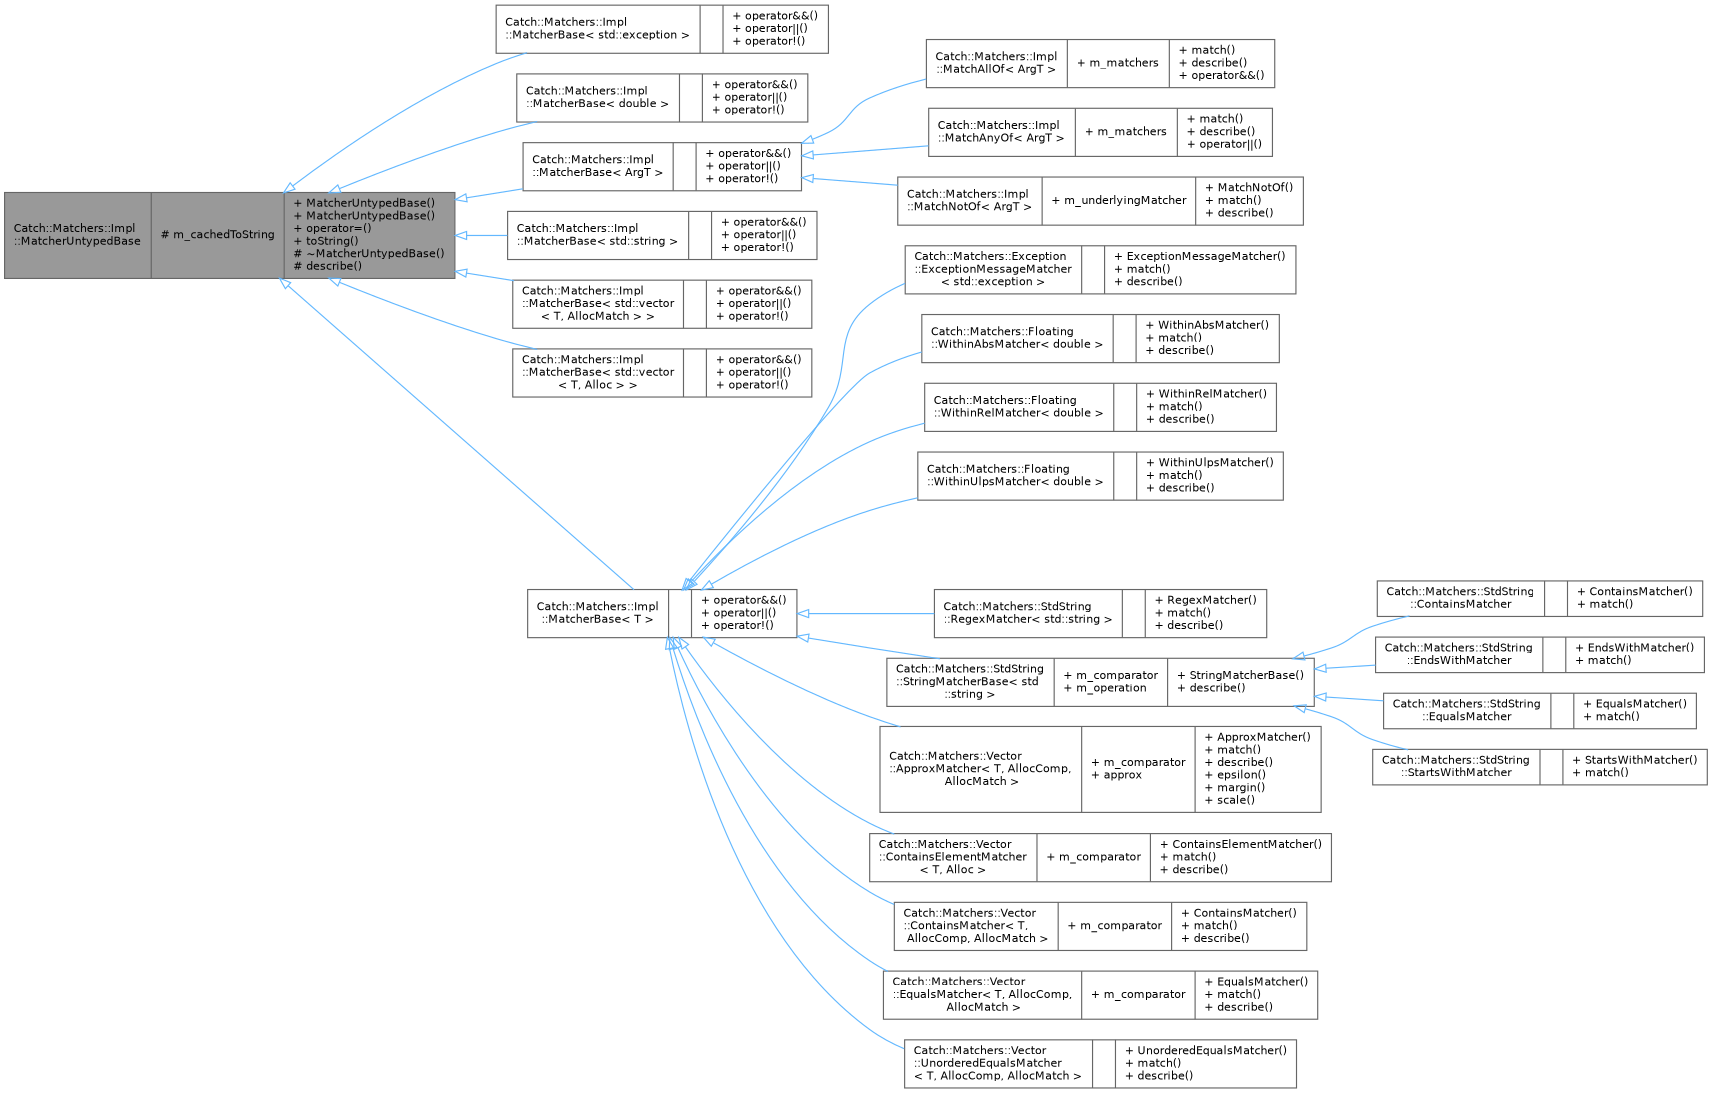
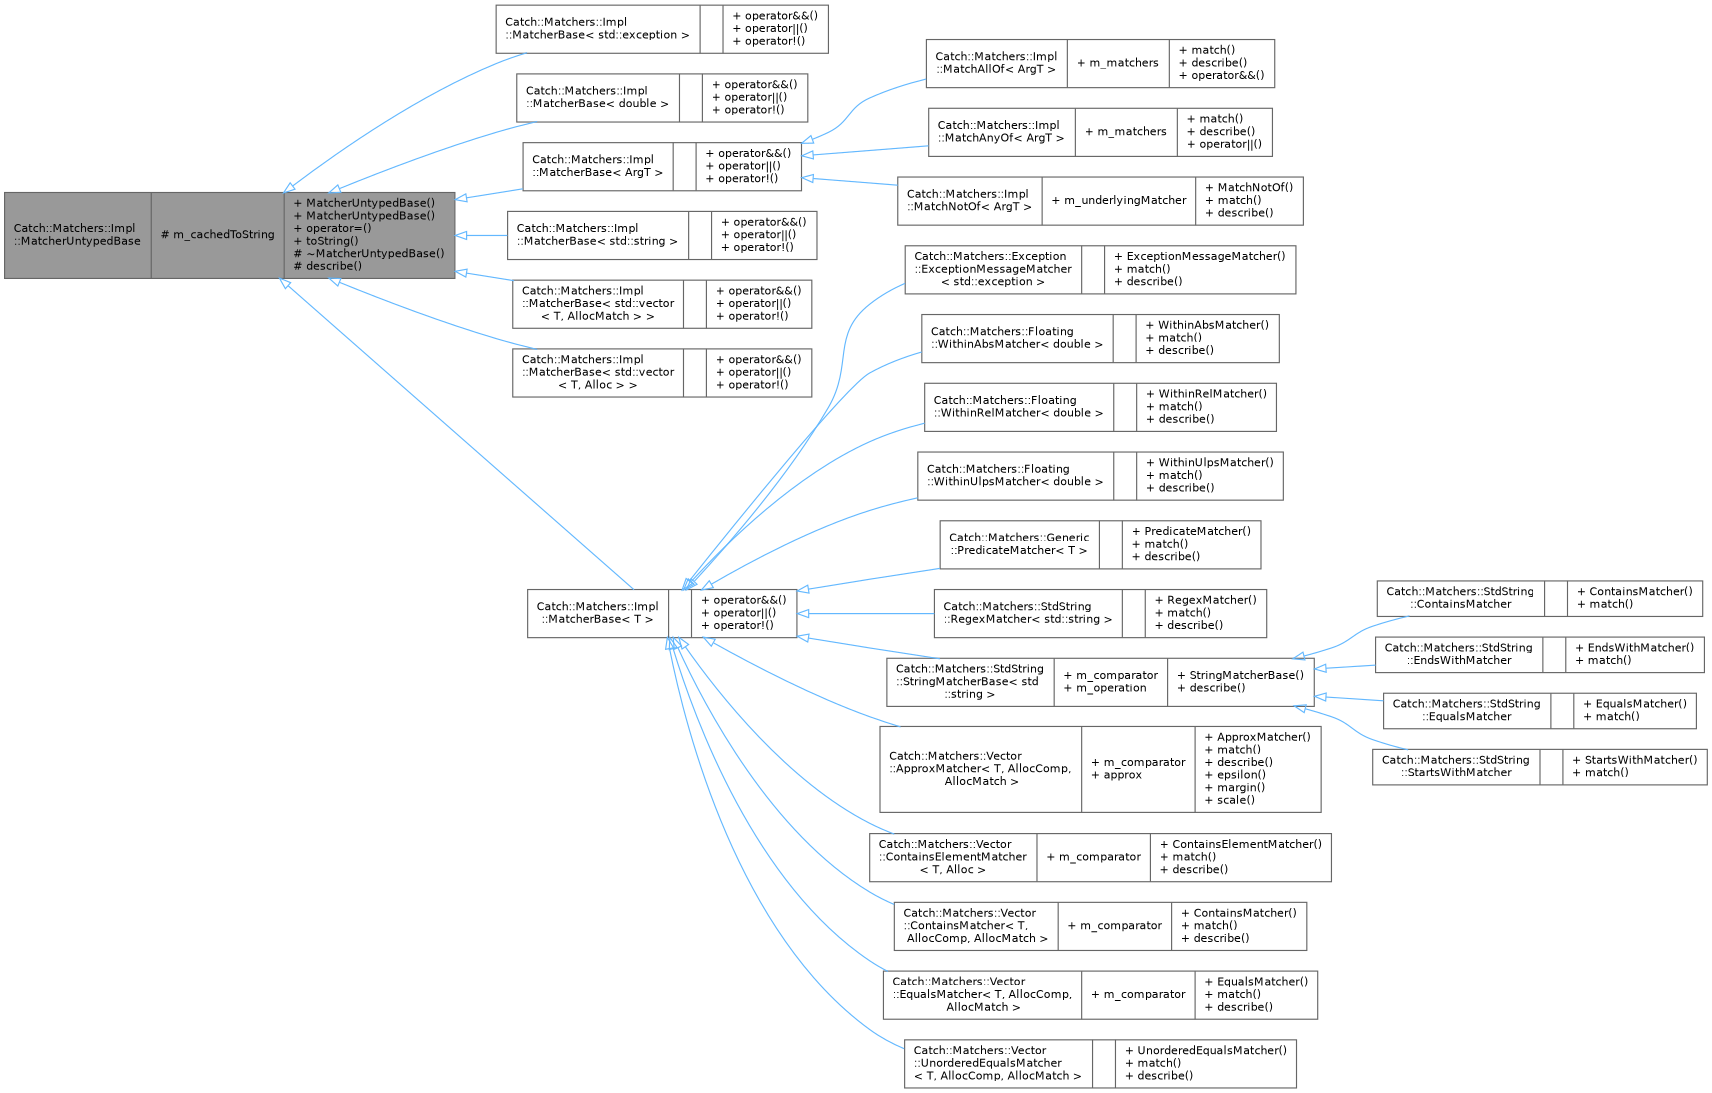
none -> (1101, 545)
